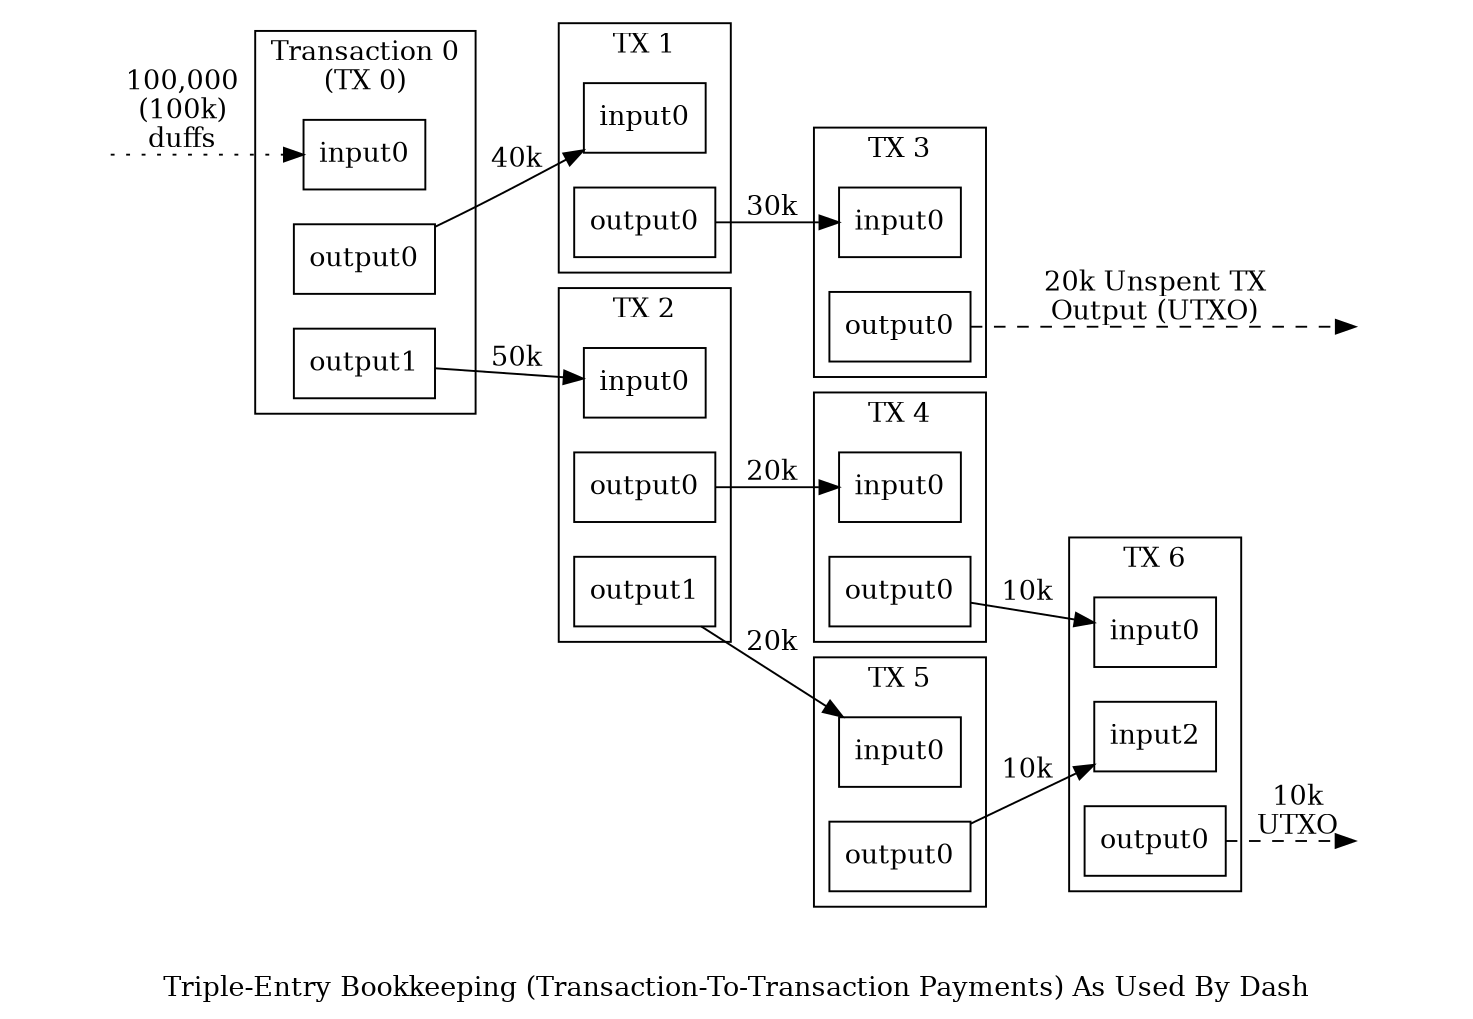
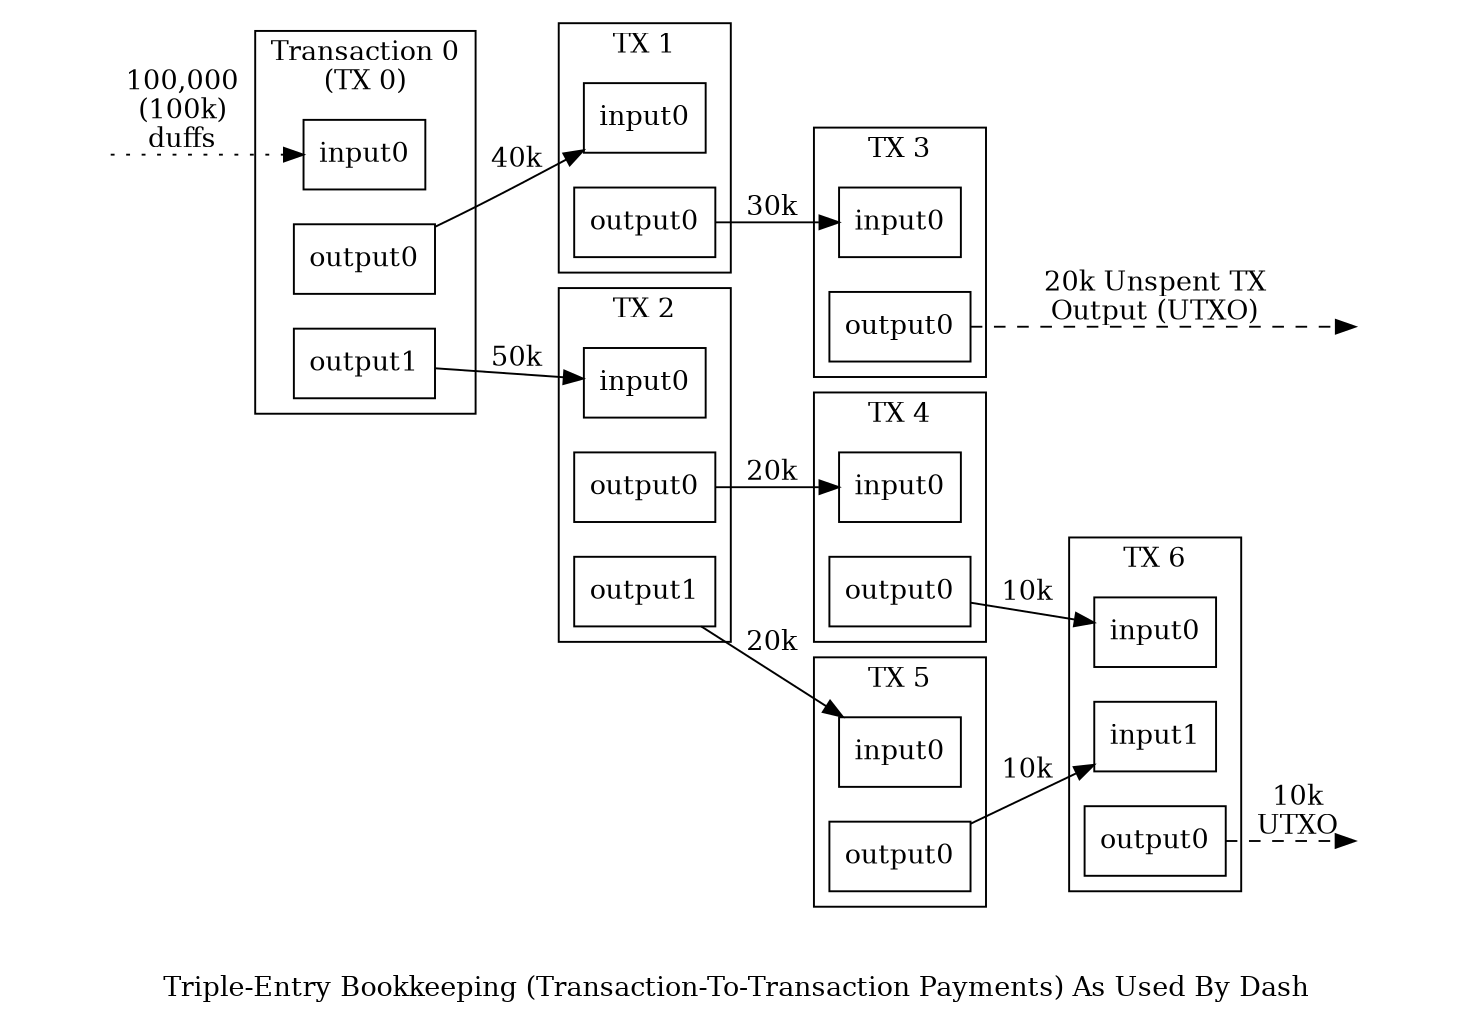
(1155, 737) -> (1155, 737)
